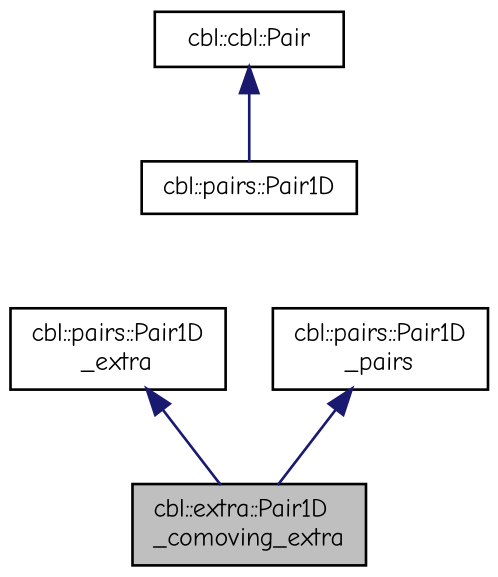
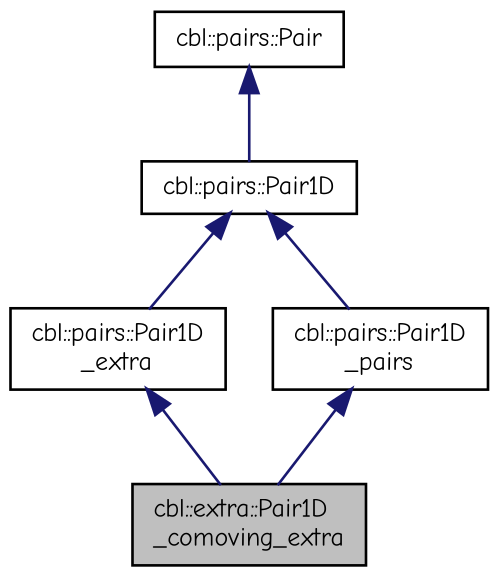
(249, 39) -> (249, 39)
none -> (181, 271)
none -> (317, 271)
